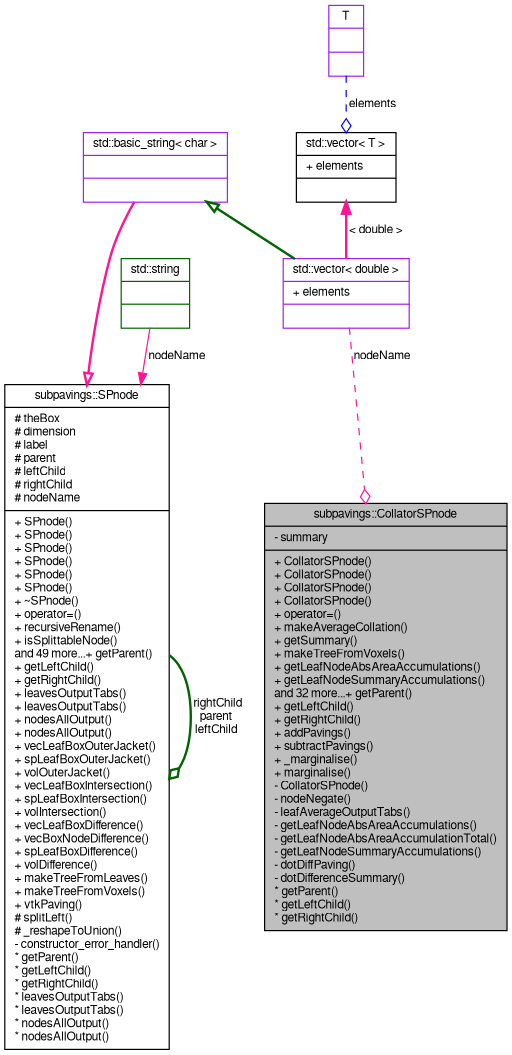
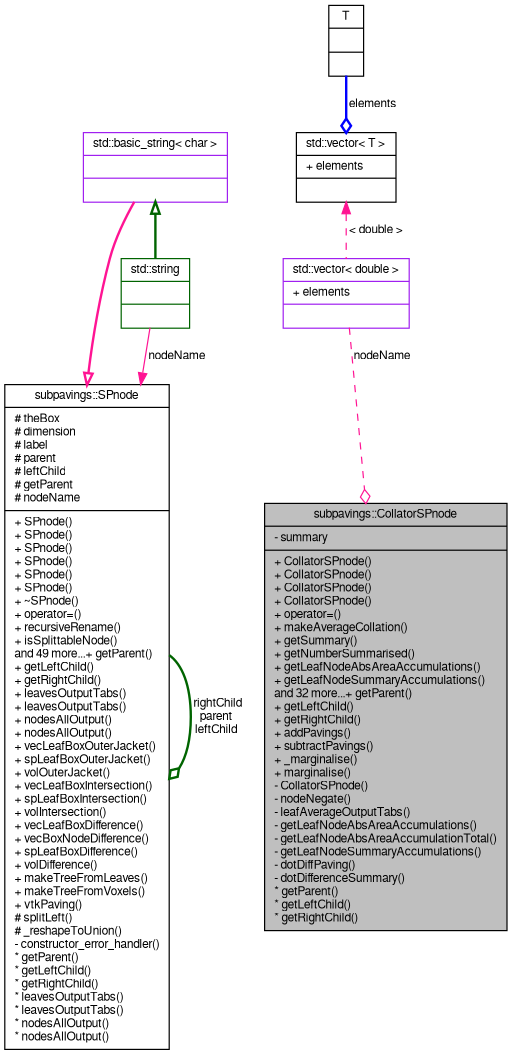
(346, 41) -> (346, 41)
(346, 97) -> (346, 97)
(256, 234) -> (155, 236)
(346, 236) -> (346, 236)
(44, 485) -> (44, 485)
(340, 654) -> (345, 654)
